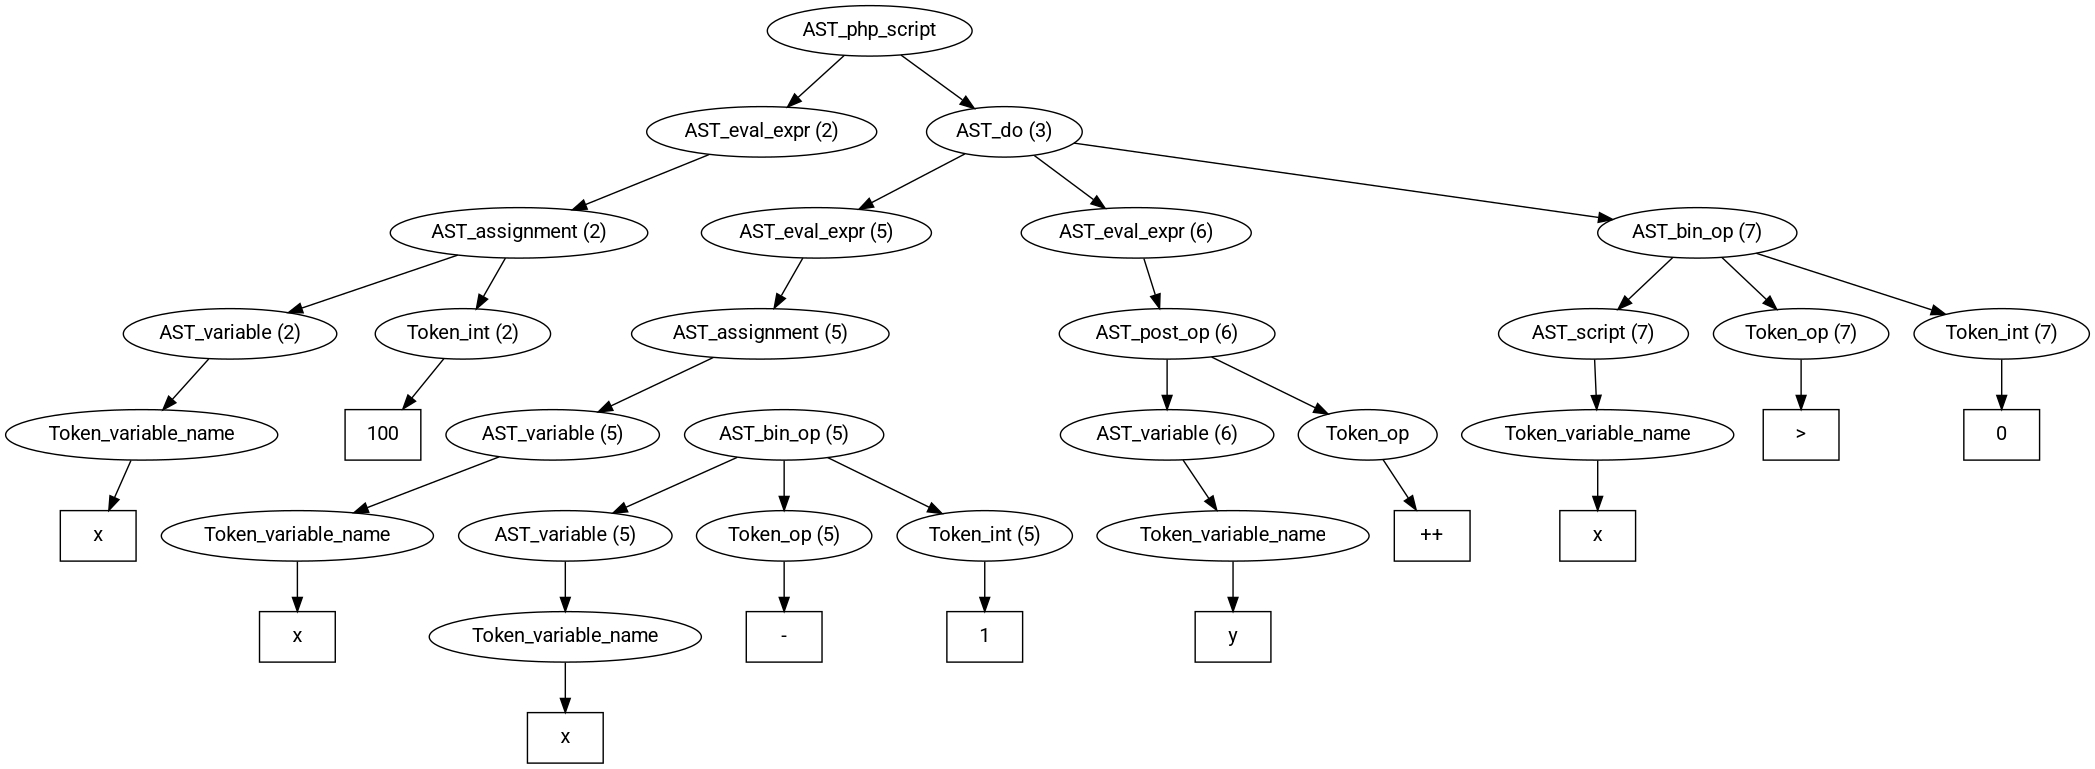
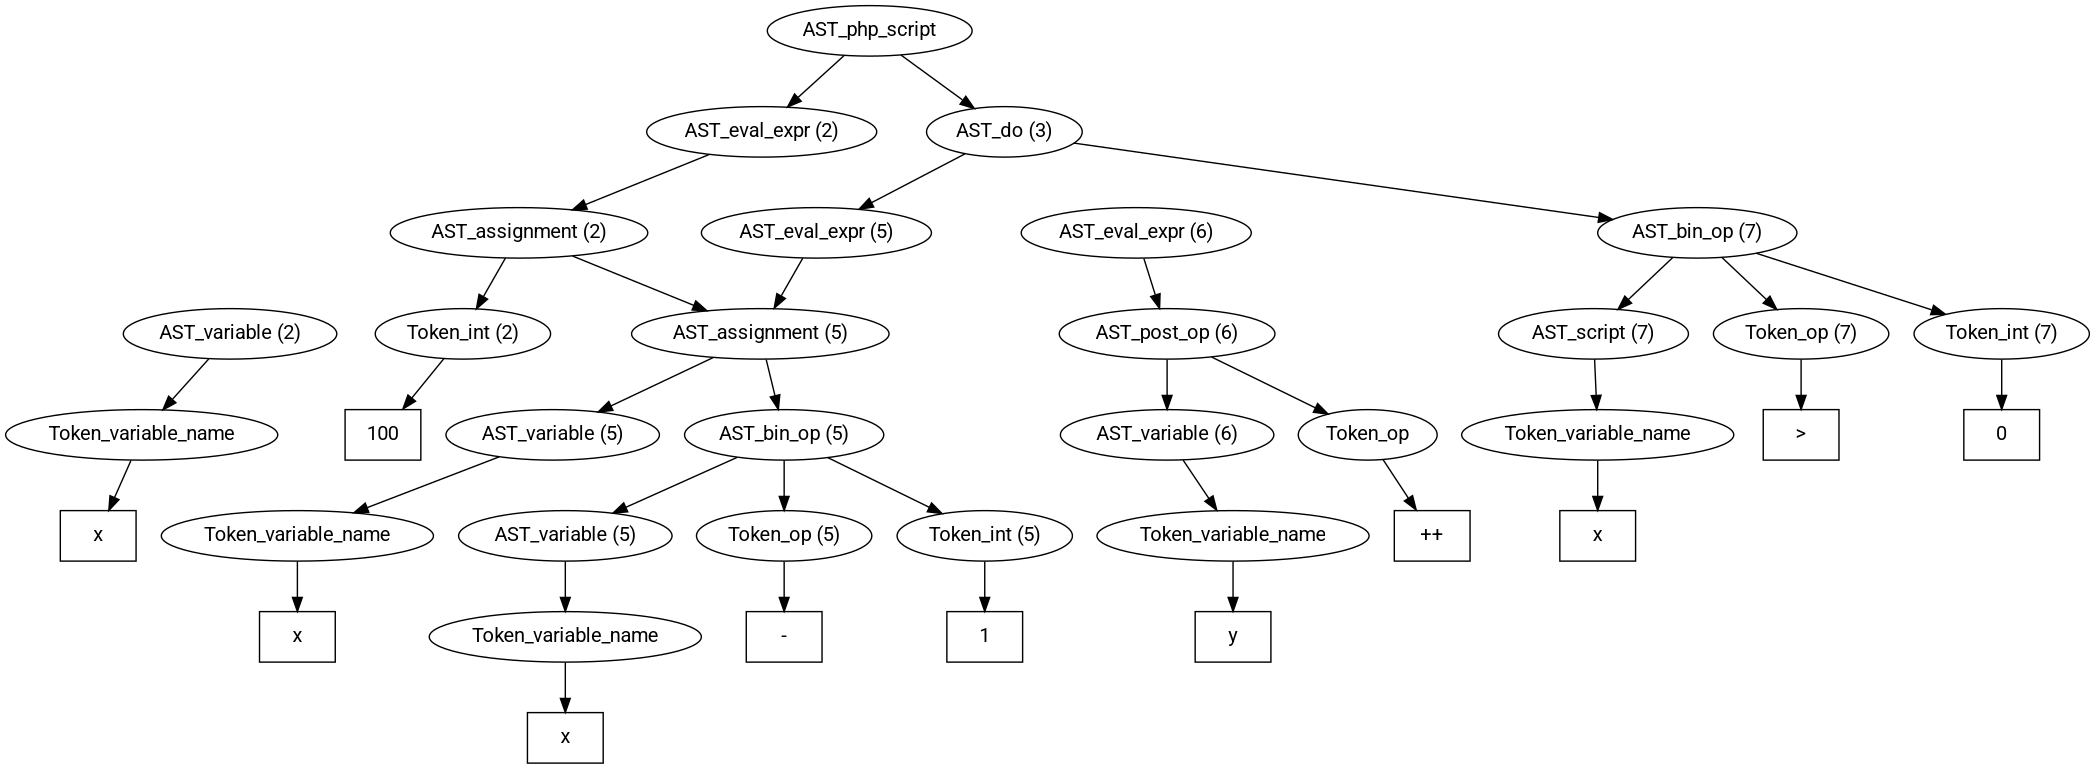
(1064, 178) -> none
(380, 282) -> (633, 281)
none -> (771, 378)
